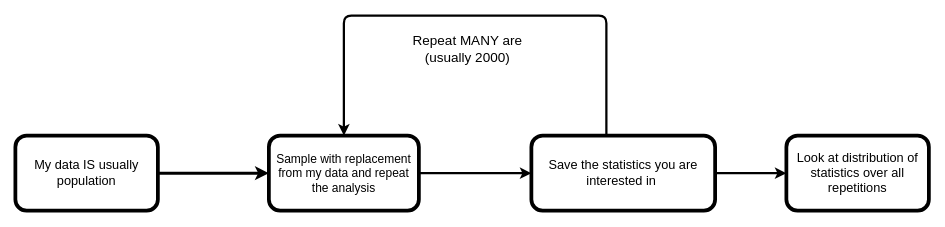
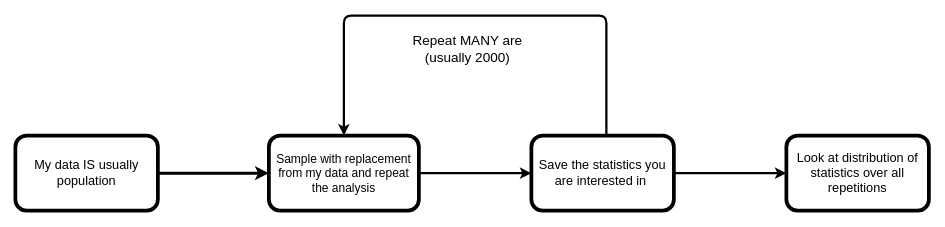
(623, 173) -> (603, 173)
